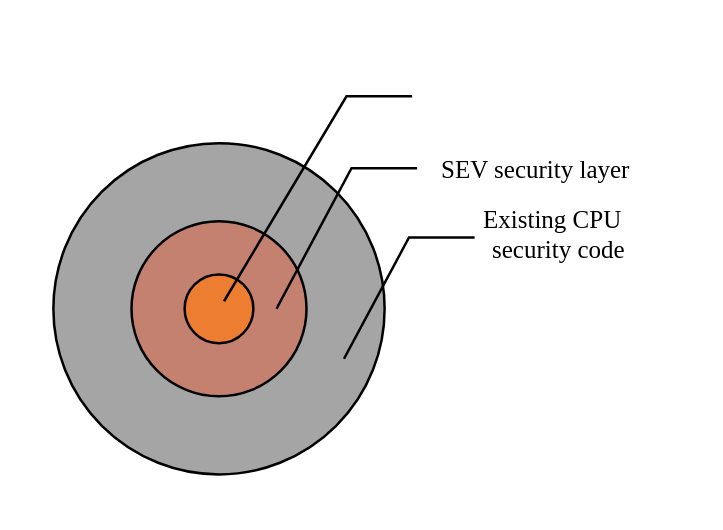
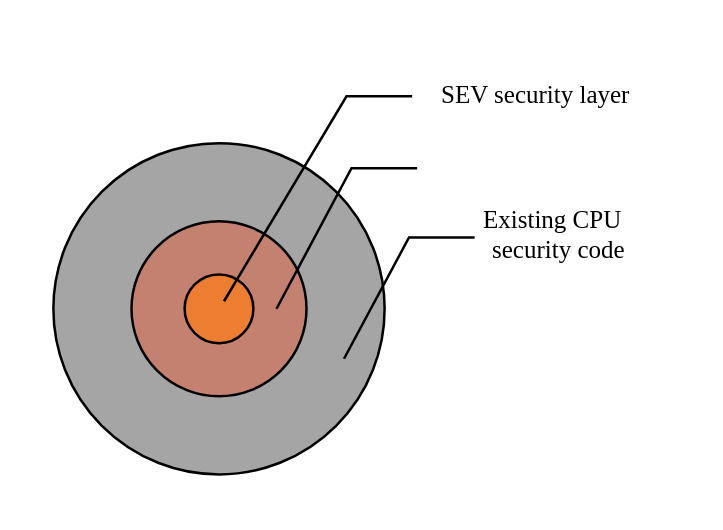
(536, 169) -> (536, 94)
